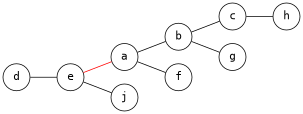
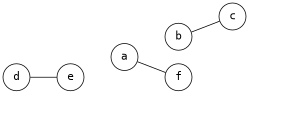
(286, 16) -> none
(152, 47) -> none
(232, 57) -> none
(98, 67) -> none
(124, 98) -> none
